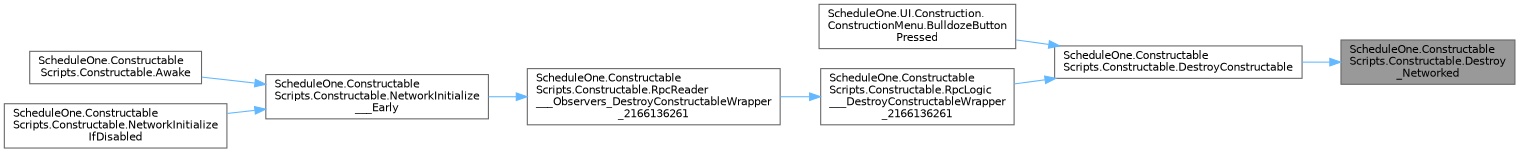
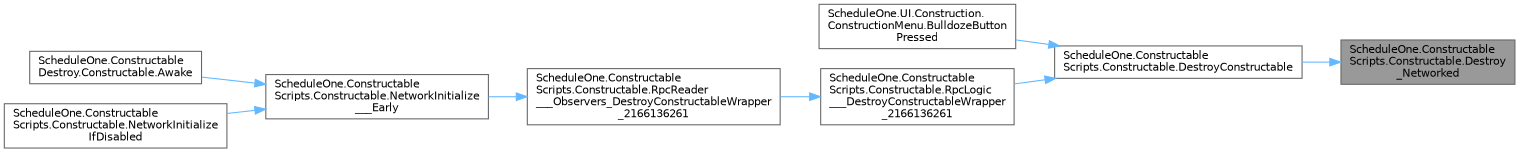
(116, 68) -> (116, 68)
